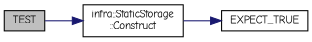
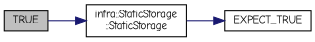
(25, 21) -> (26, 21)
(133, 21) -> (136, 21)
